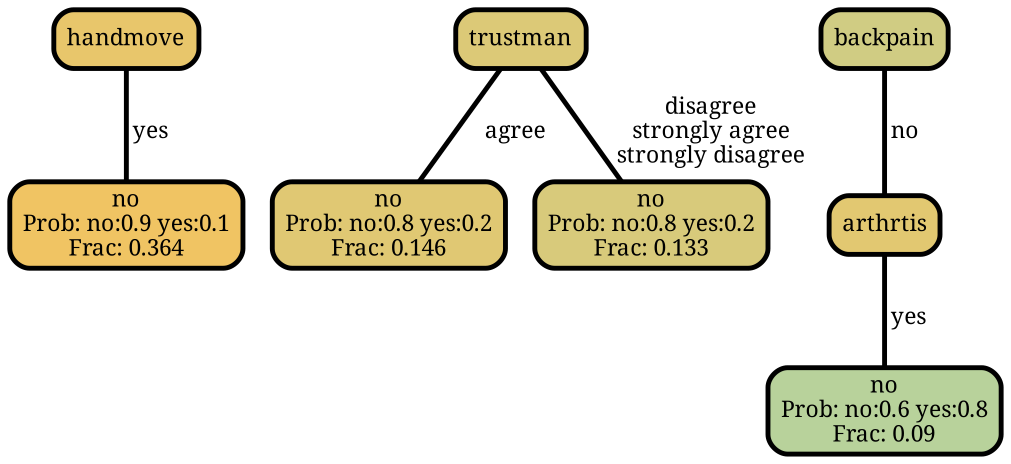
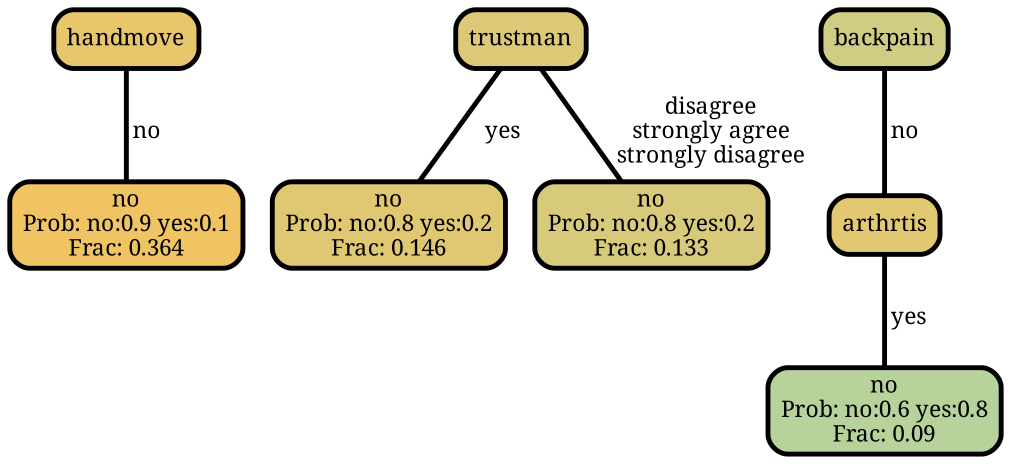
(148, 132) -> (144, 132)
(513, 132) -> (500, 132)
